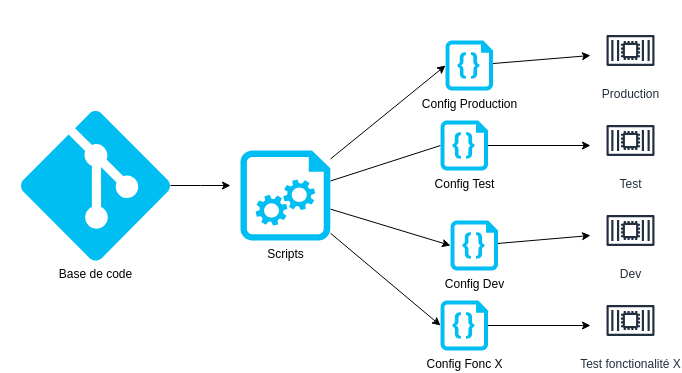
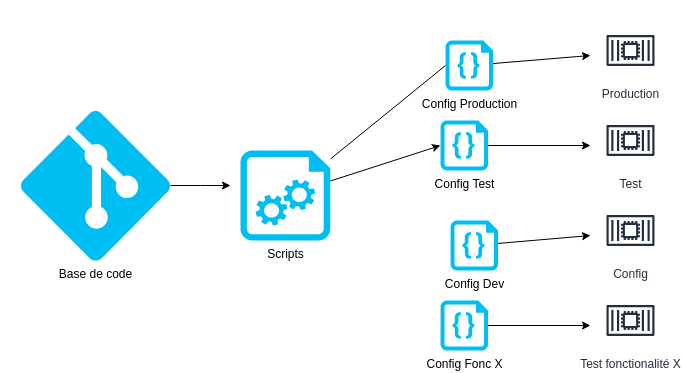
(439, 71) -> (442, 69)
(436, 147) -> (433, 148)
(387, 226) -> none
(631, 275) -> (631, 275)
(383, 277) -> none
